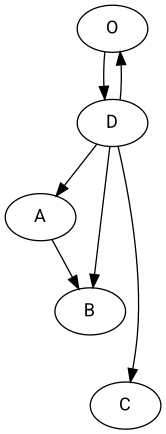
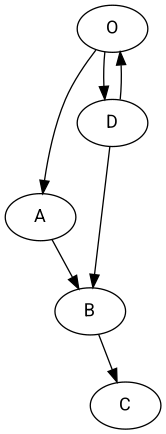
(81, 165) -> (61, 111)
(136, 257) -> (105, 352)
